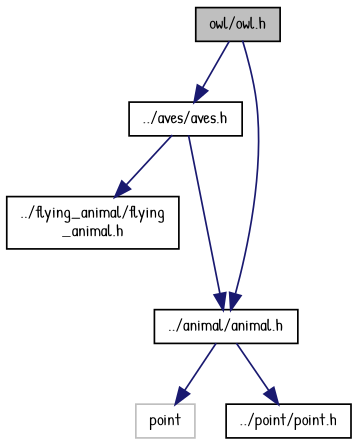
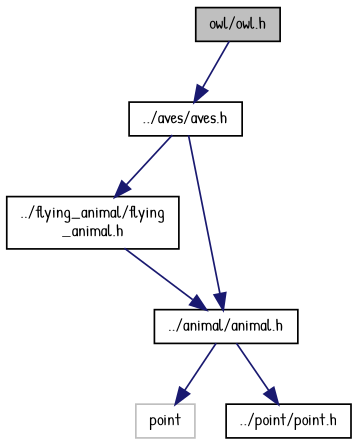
(257, 167) -> (159, 274)
